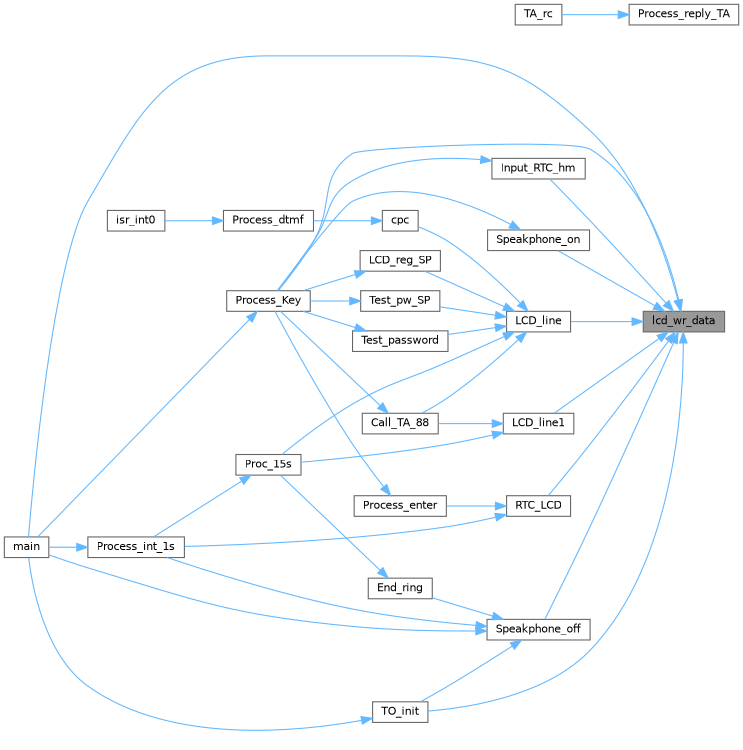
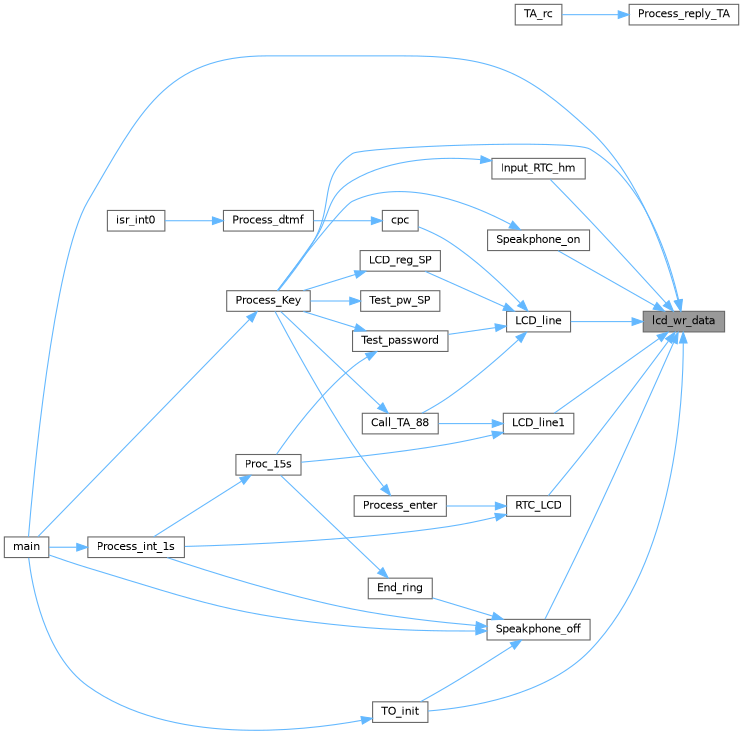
(468, 311) -> none
(388, 386) -> (318, 402)
